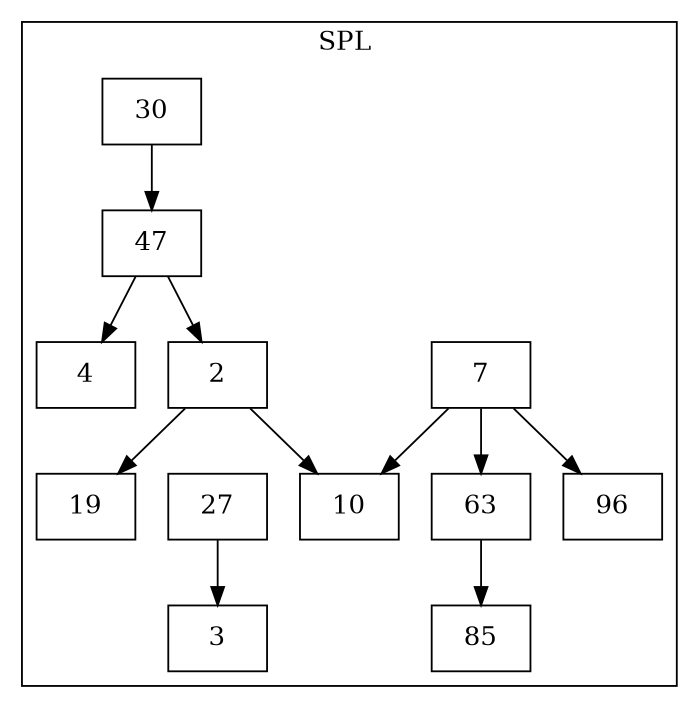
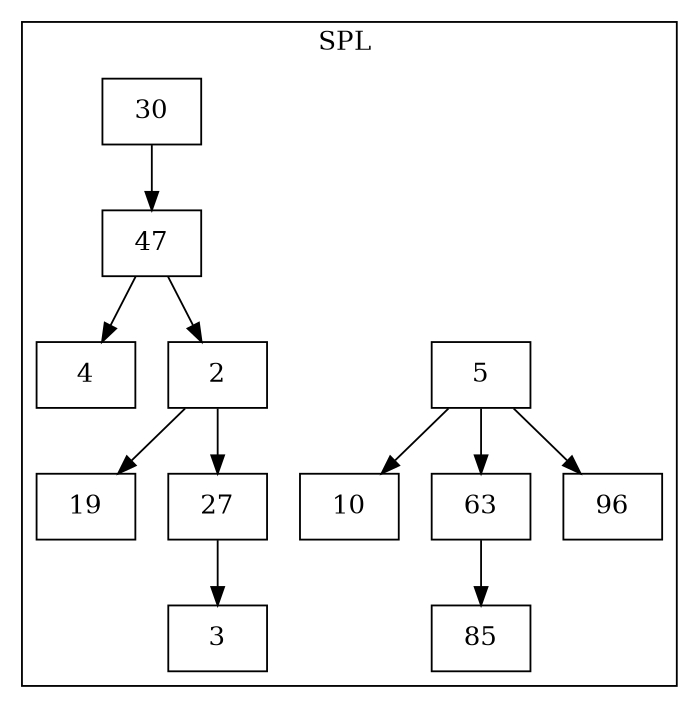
(481, 375) -> (481, 375)
(277, 434) -> (218, 432)
